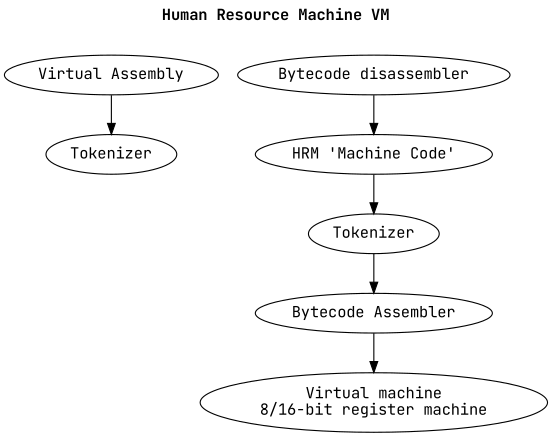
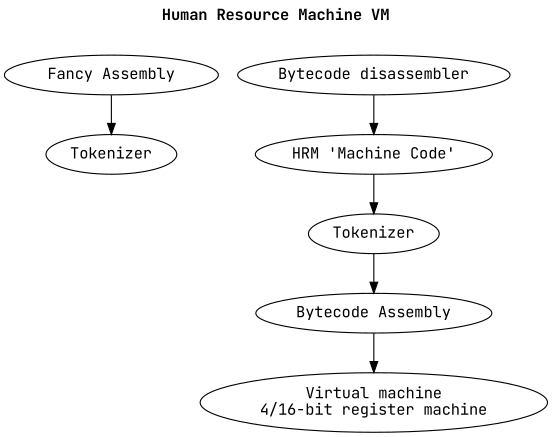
(111, 75) -> (111, 75)
(374, 313) -> (374, 313)
(374, 403) -> (374, 403)
